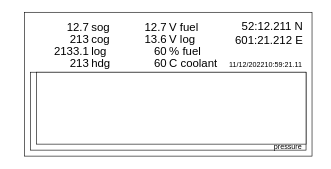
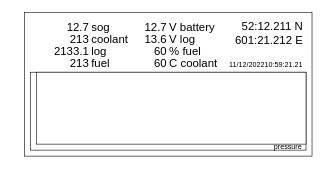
(186, 27) -> (197, 27)
(101, 39) -> (112, 39)
(101, 63) -> (103, 63)
(271, 63) -> (271, 63)
